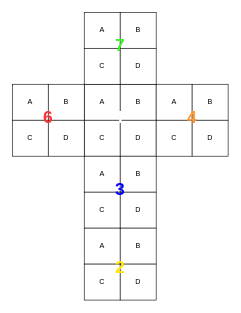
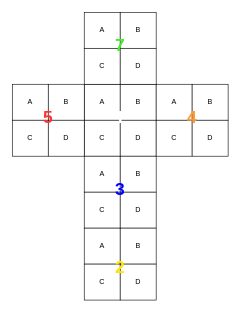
(48, 117) -> (48, 117)
